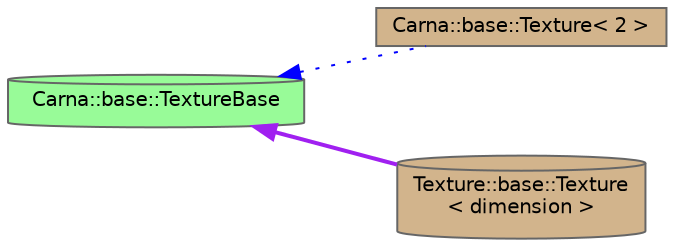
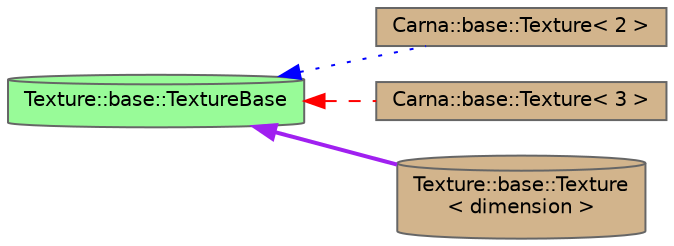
(156, 101) -> (156, 101)
none -> (521, 101)
